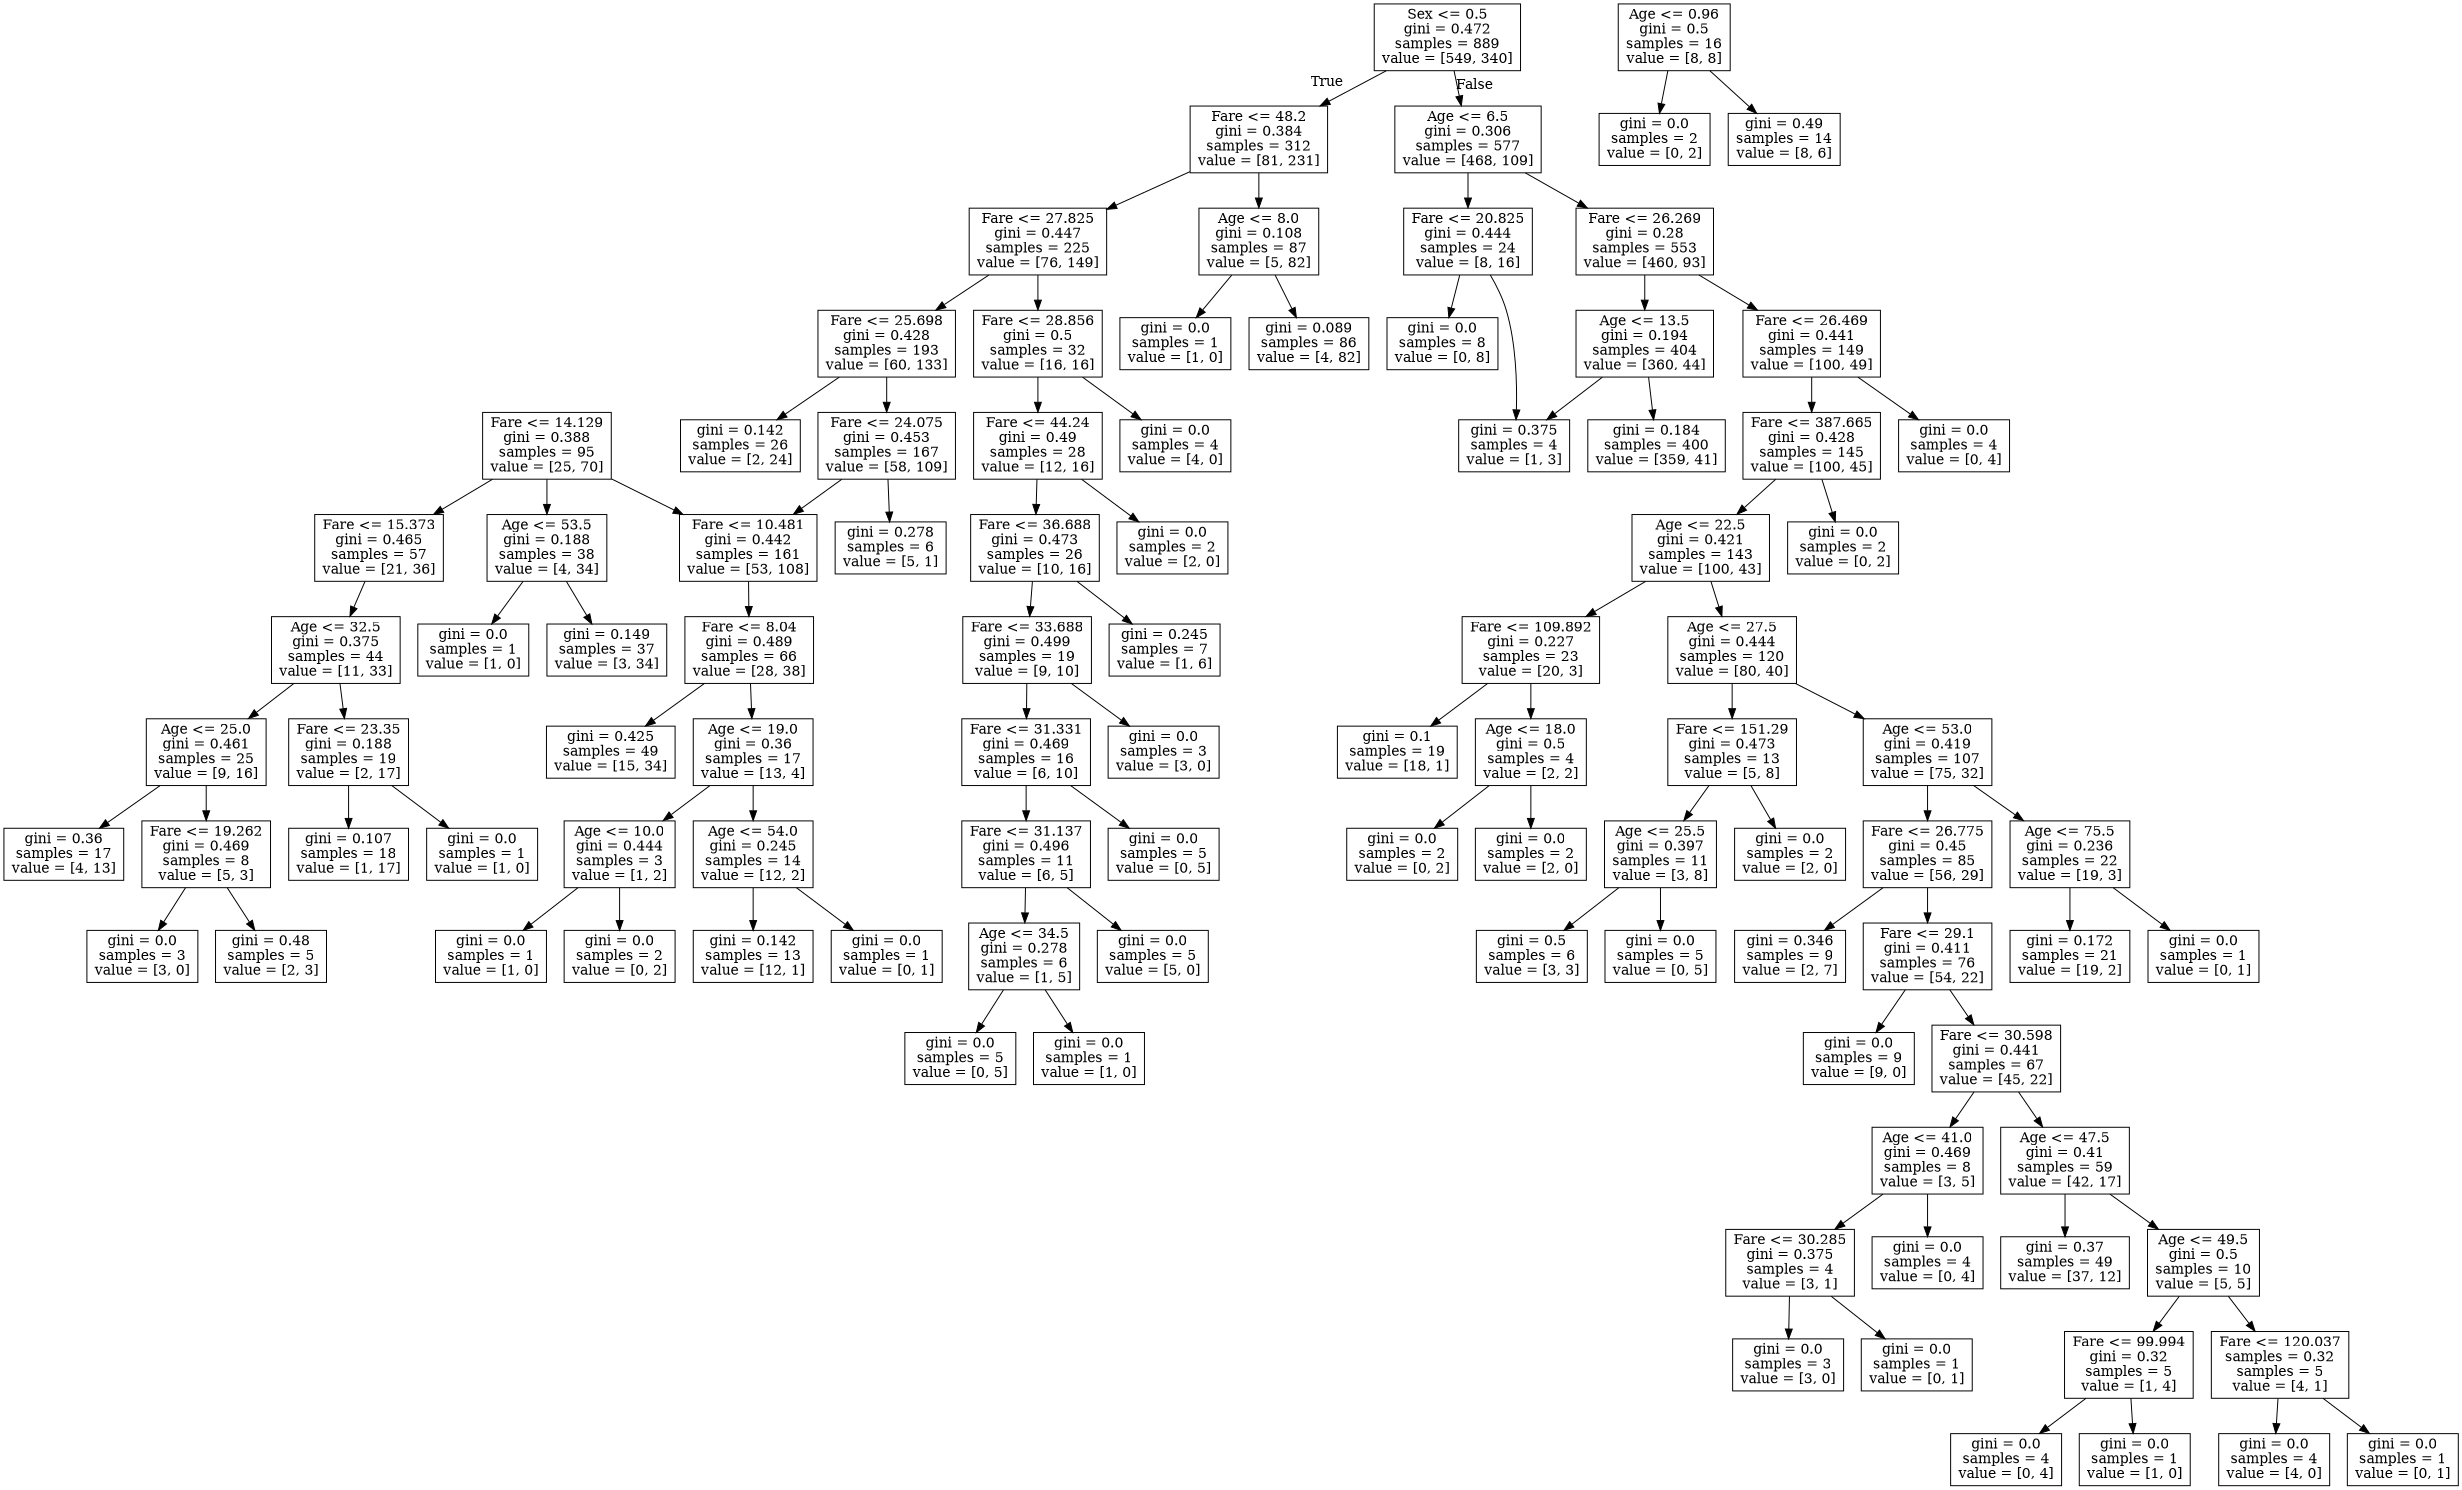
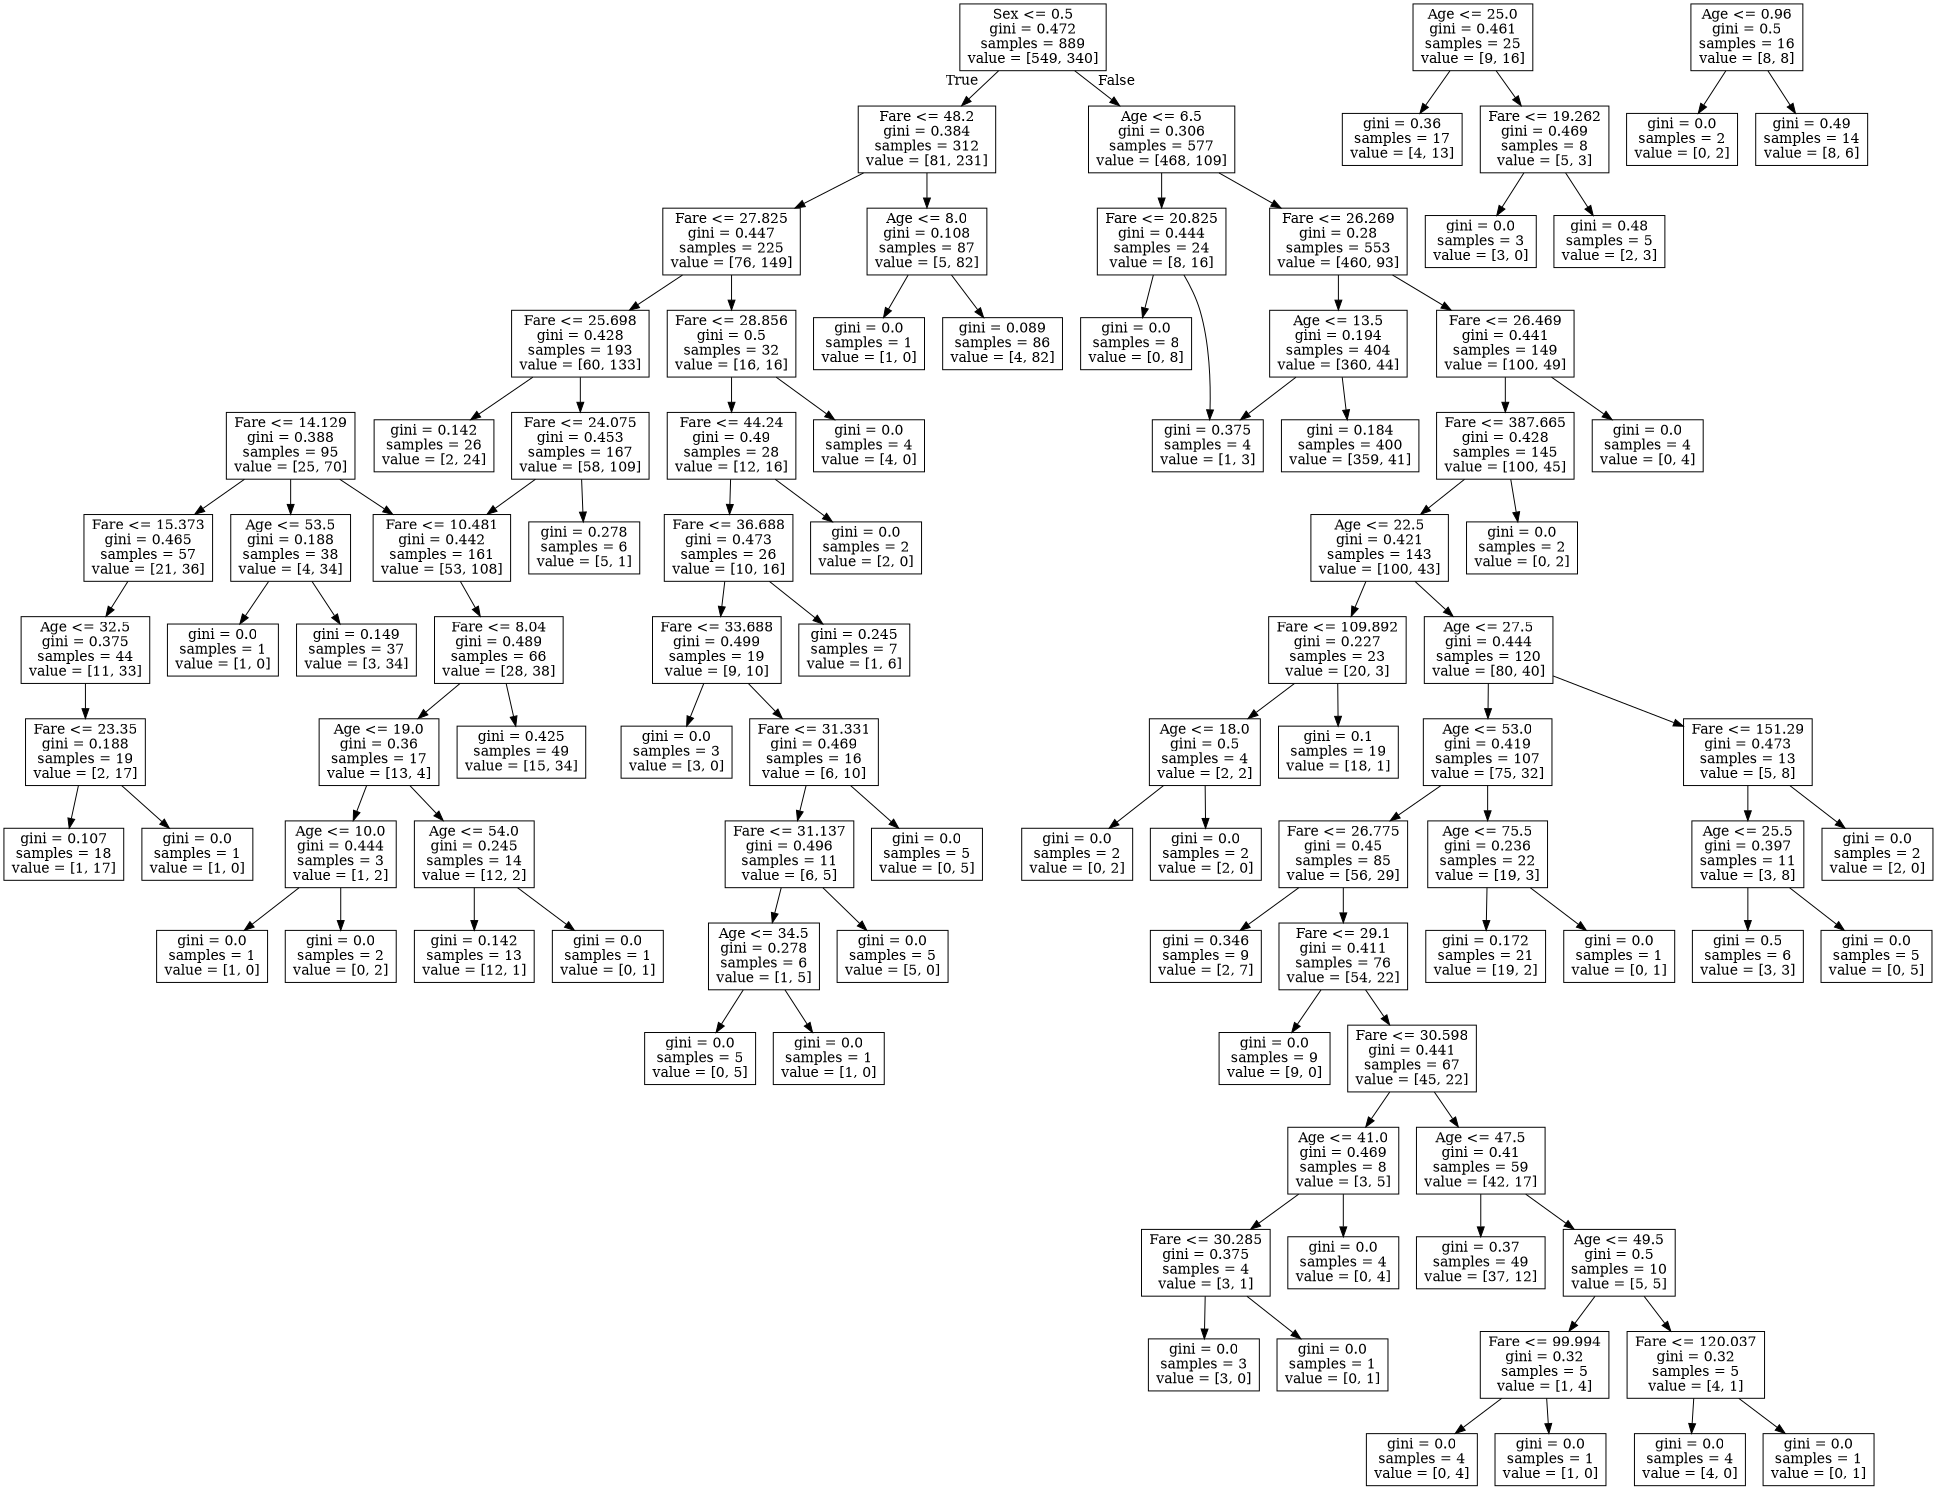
(275, 698) -> none
(2280, 1365) -> (1696, 1365)
